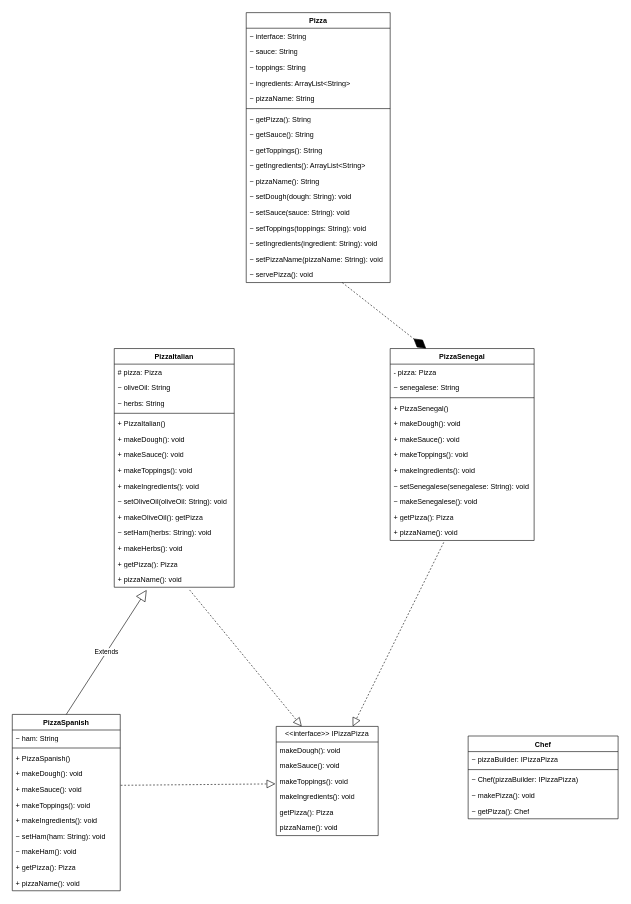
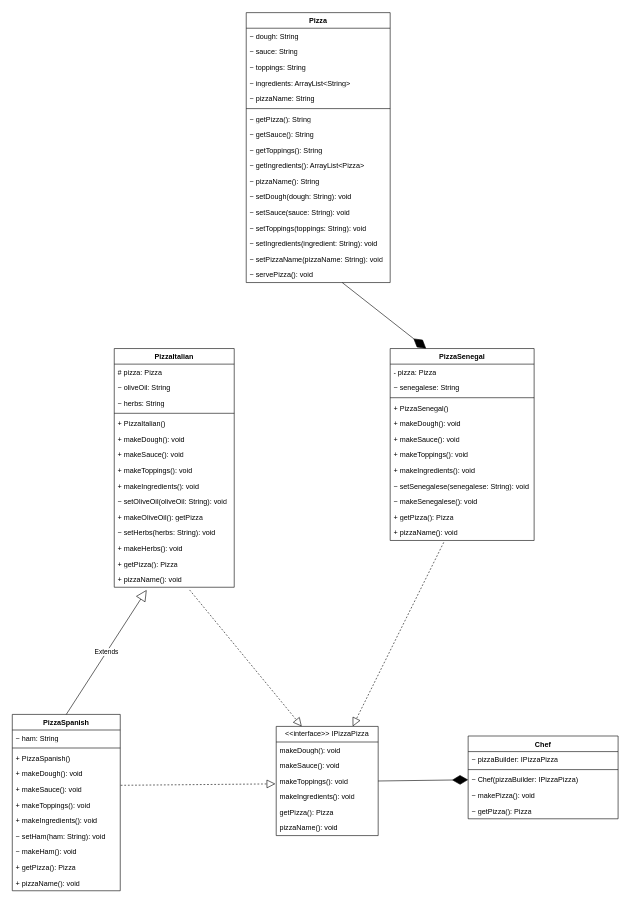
(284, 36) -> (276, 36)
(319, 166) -> (317, 166)
(379, 311) -> (379, 311)
(170, 533) -> (174, 533)
none -> (413, 780)
(504, 812) -> (506, 812)
